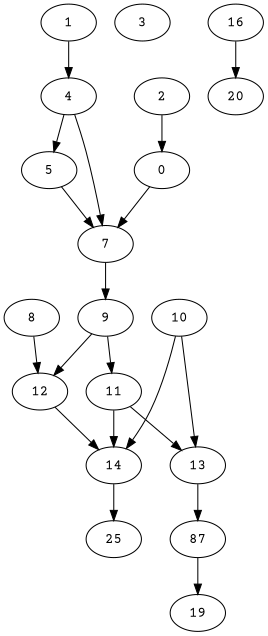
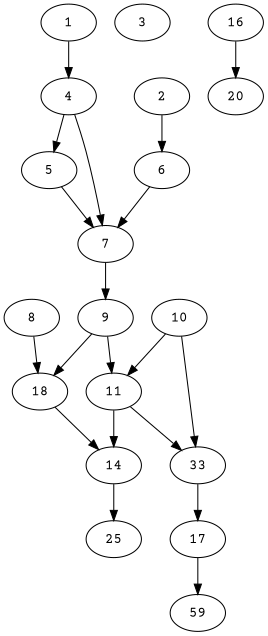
(162, 170) -> (162, 170)
(159, 390) -> (150, 351)
(40, 392) -> (40, 392)
(198, 465) -> (198, 465)
(198, 539) -> (198, 539)
(198, 613) -> (198, 613)
